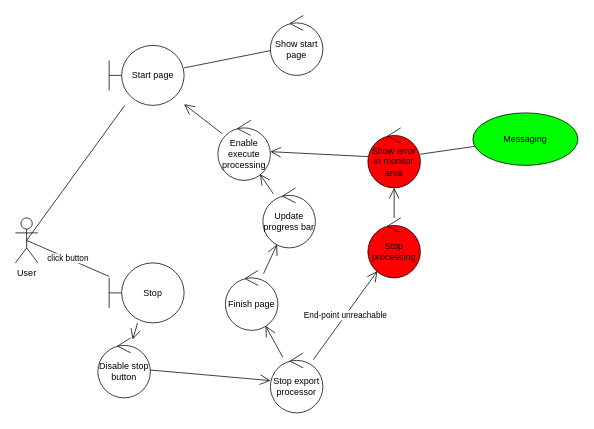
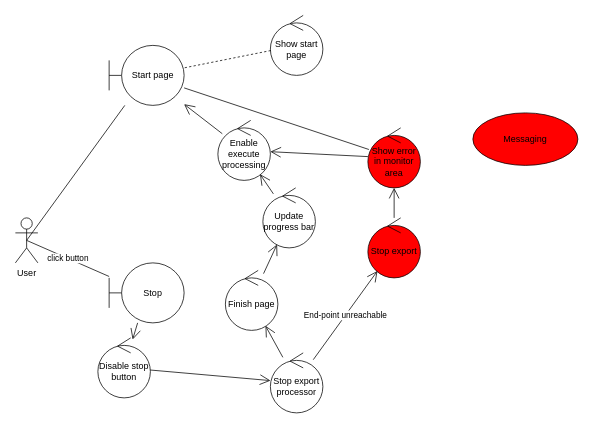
(227, 59) -> (227, 59)
(525, 139) -> (525, 139)
(448, 150) -> (277, 119)
(394, 252) -> (394, 252)
